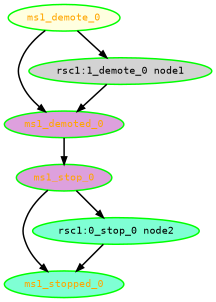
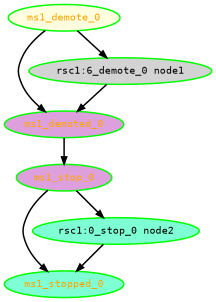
(120, 71) -> (120, 71)
